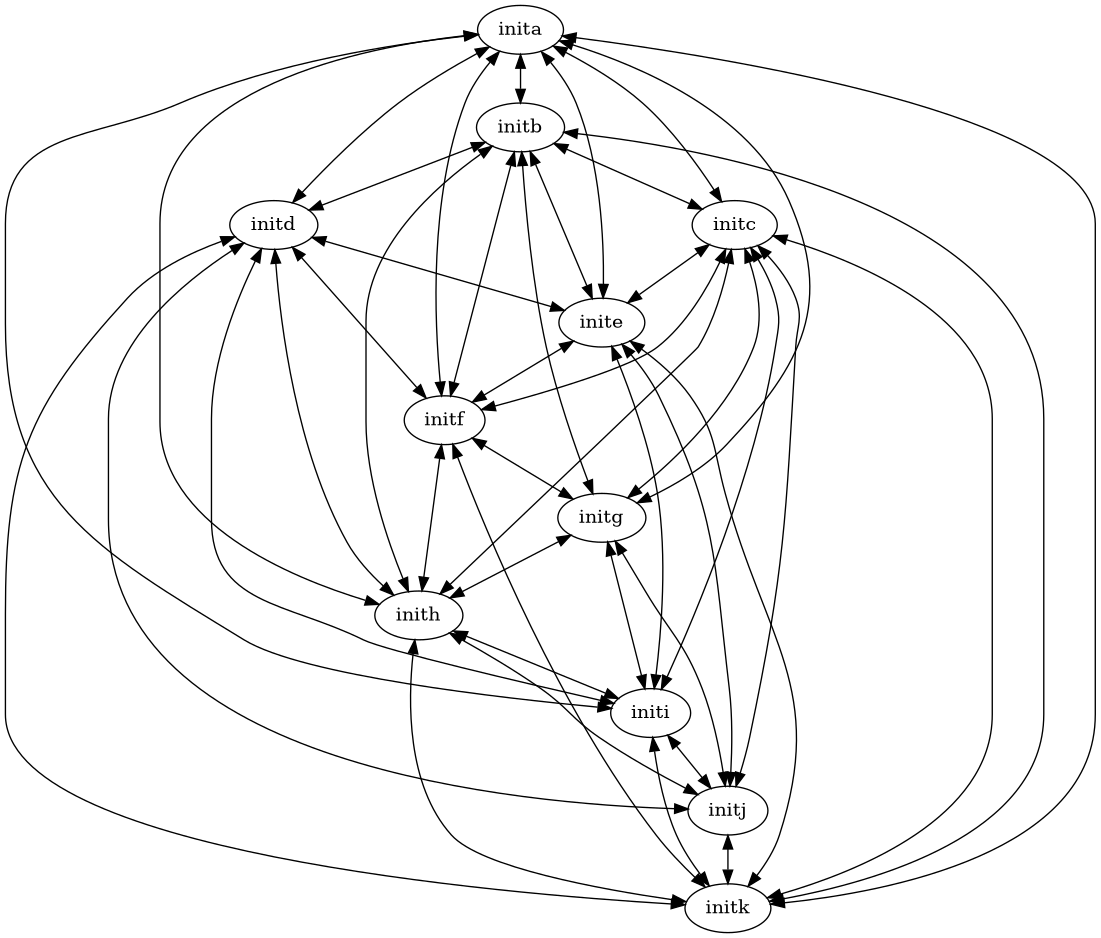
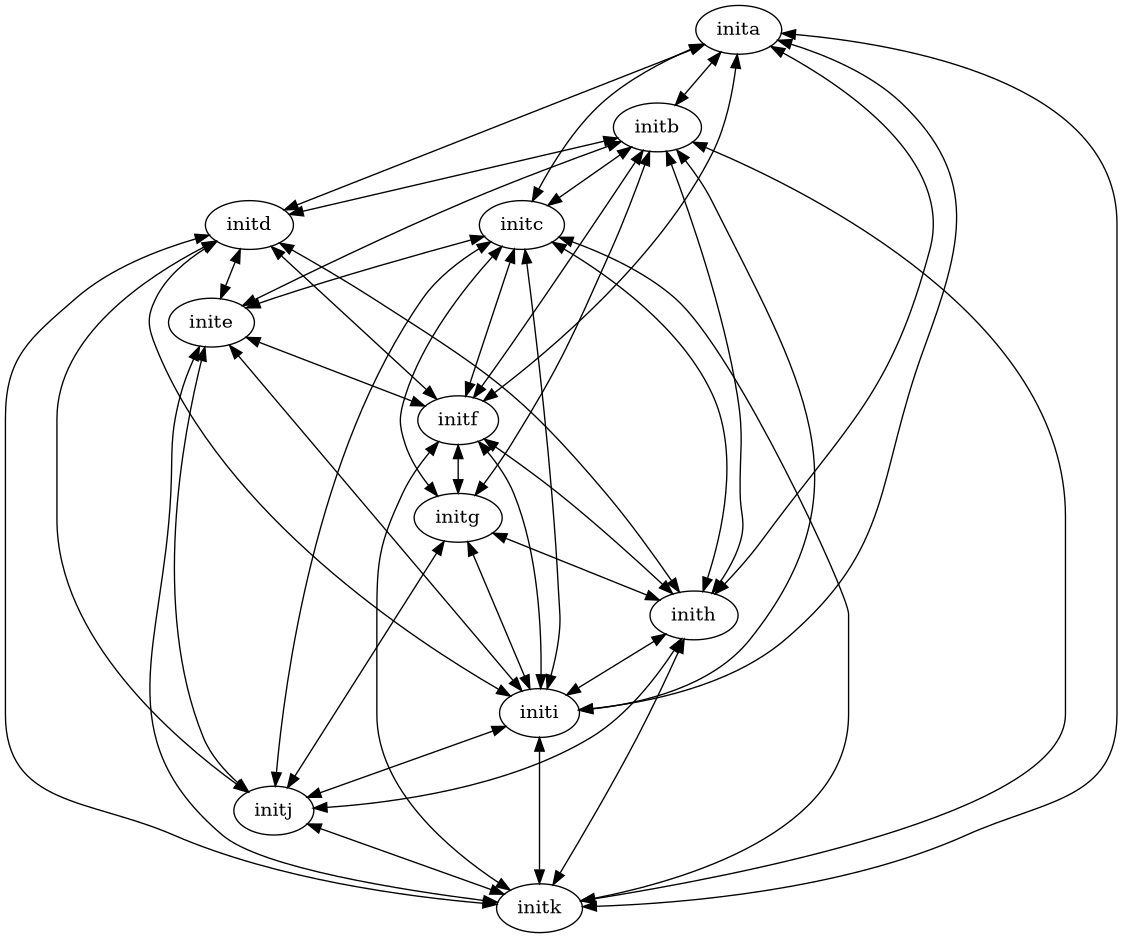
(596, 174) -> none
(799, 229) -> none
none -> (812, 499)
none -> (532, 558)
